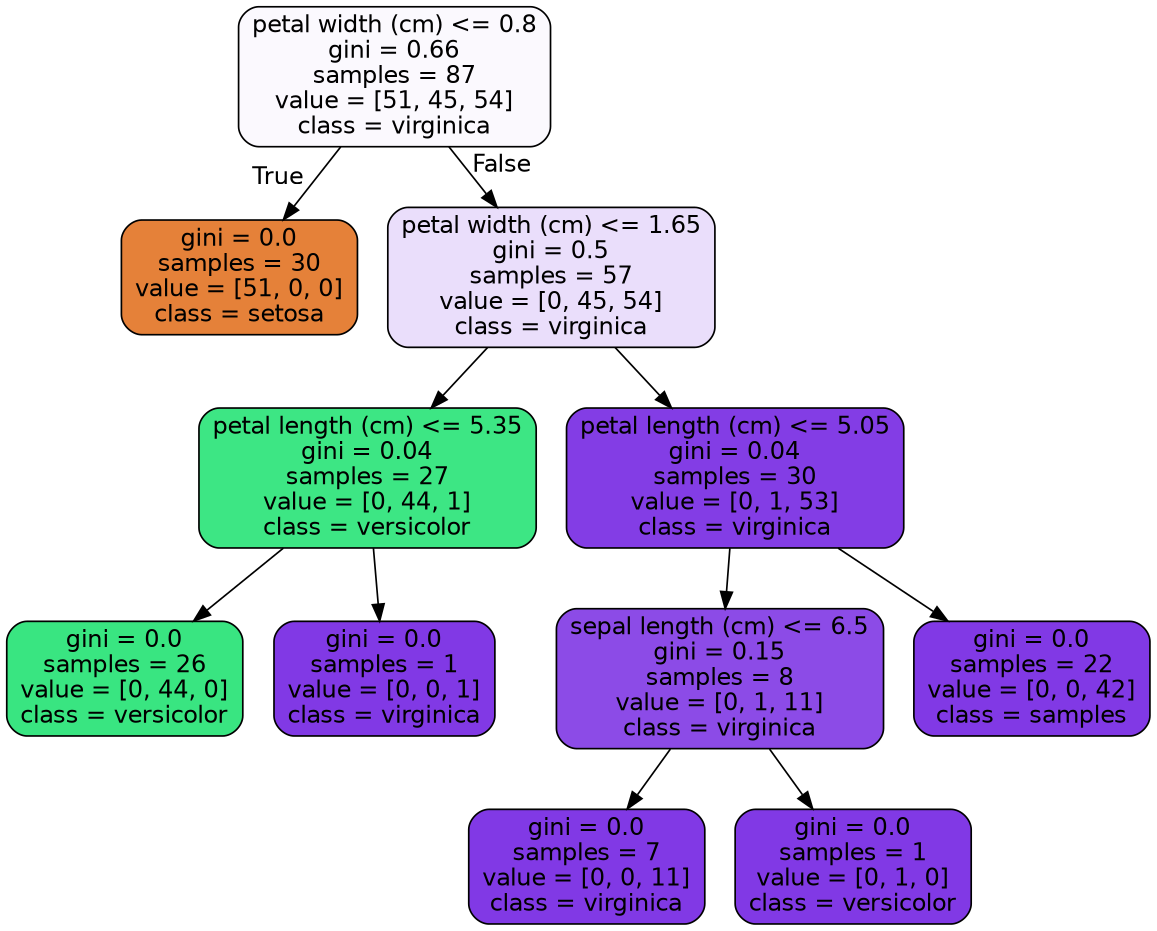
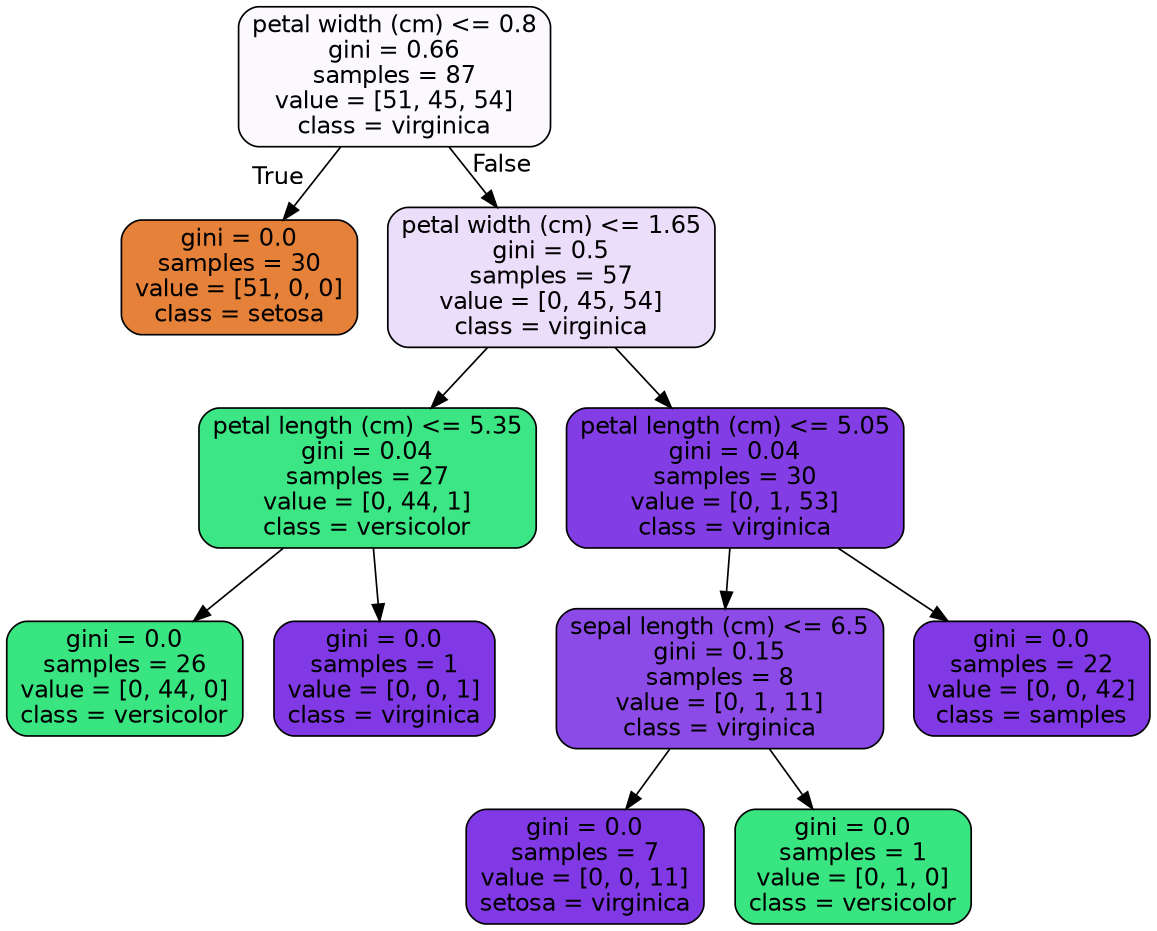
(587, 867) -> (585, 867)
(853, 867) -> (853, 867)
